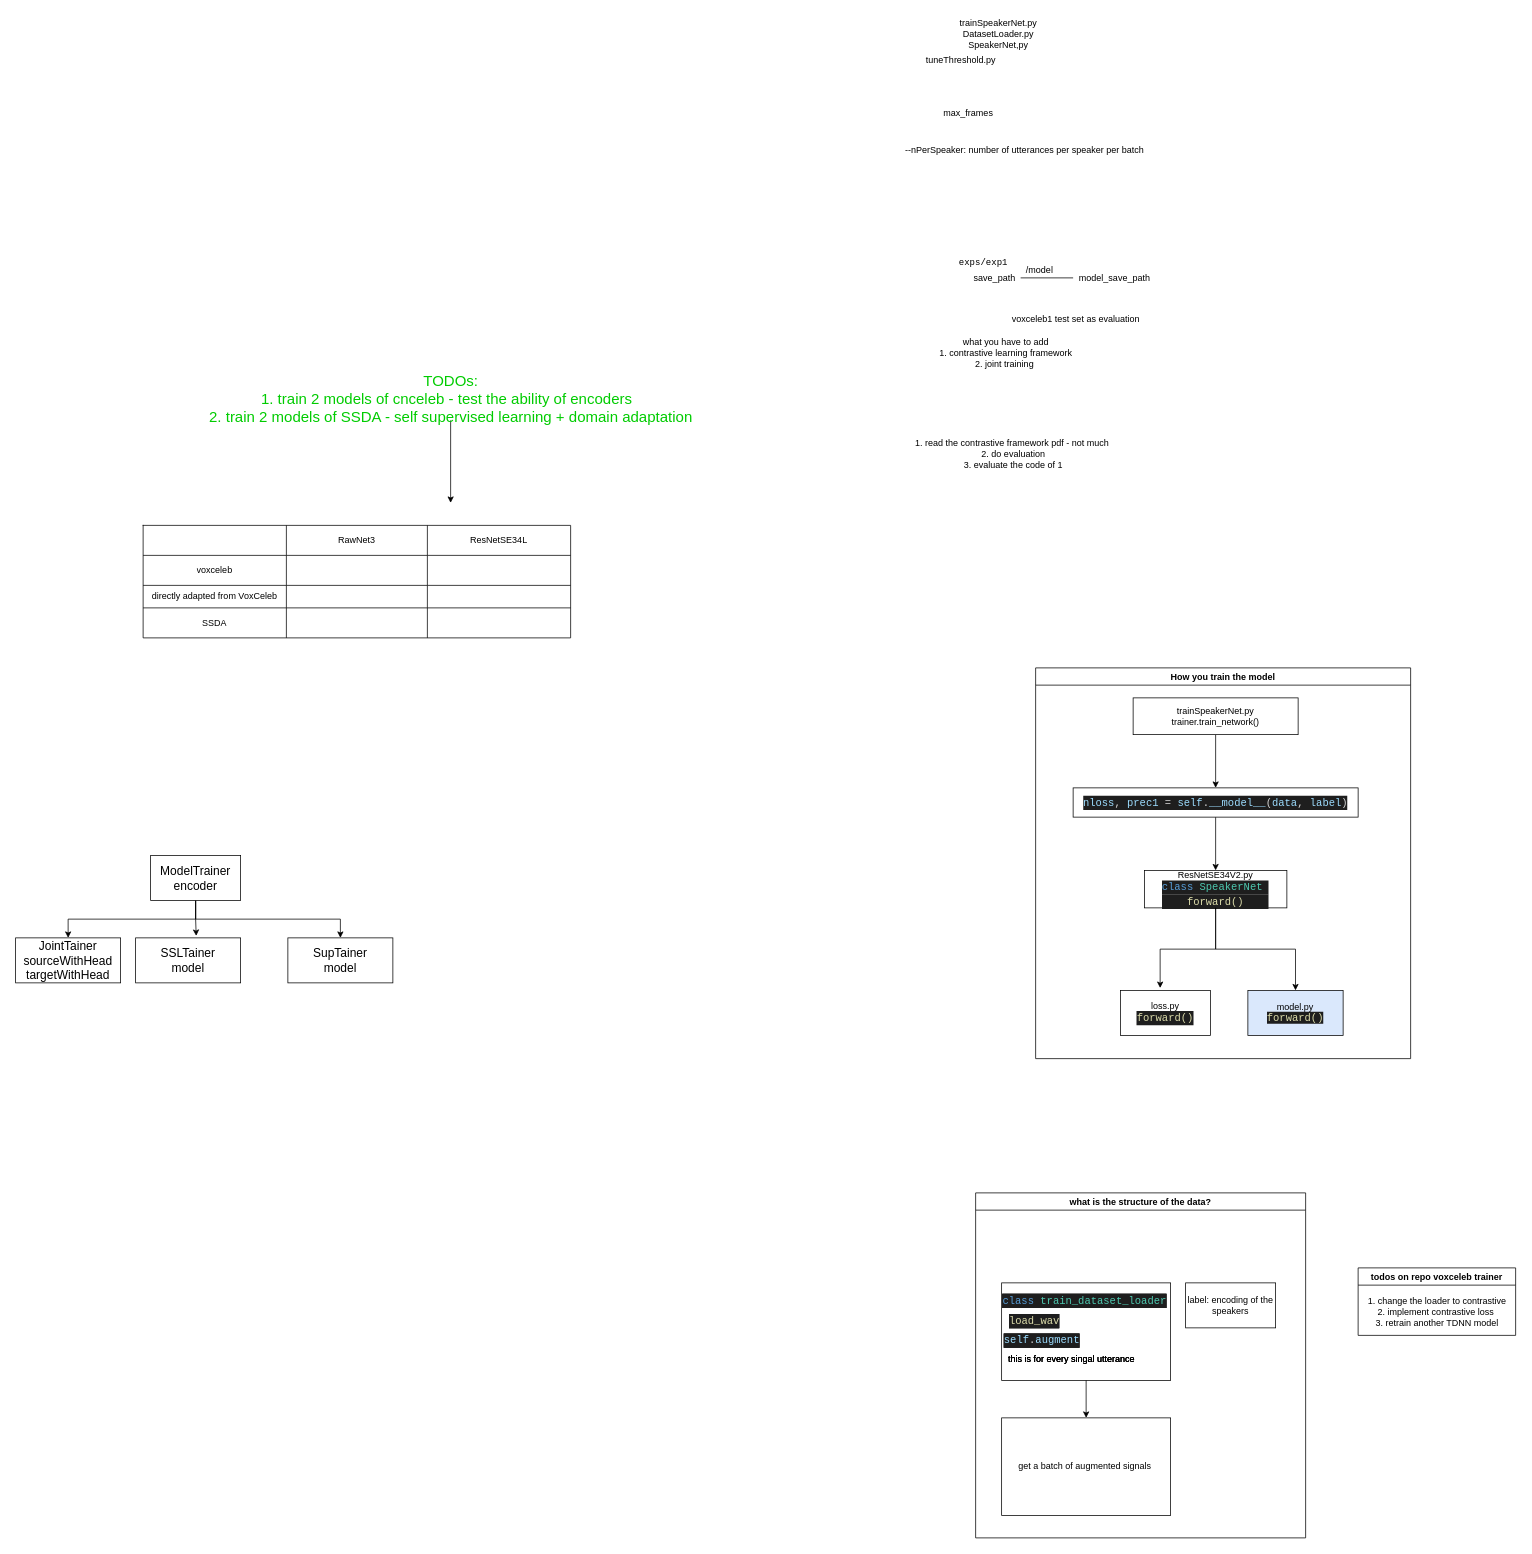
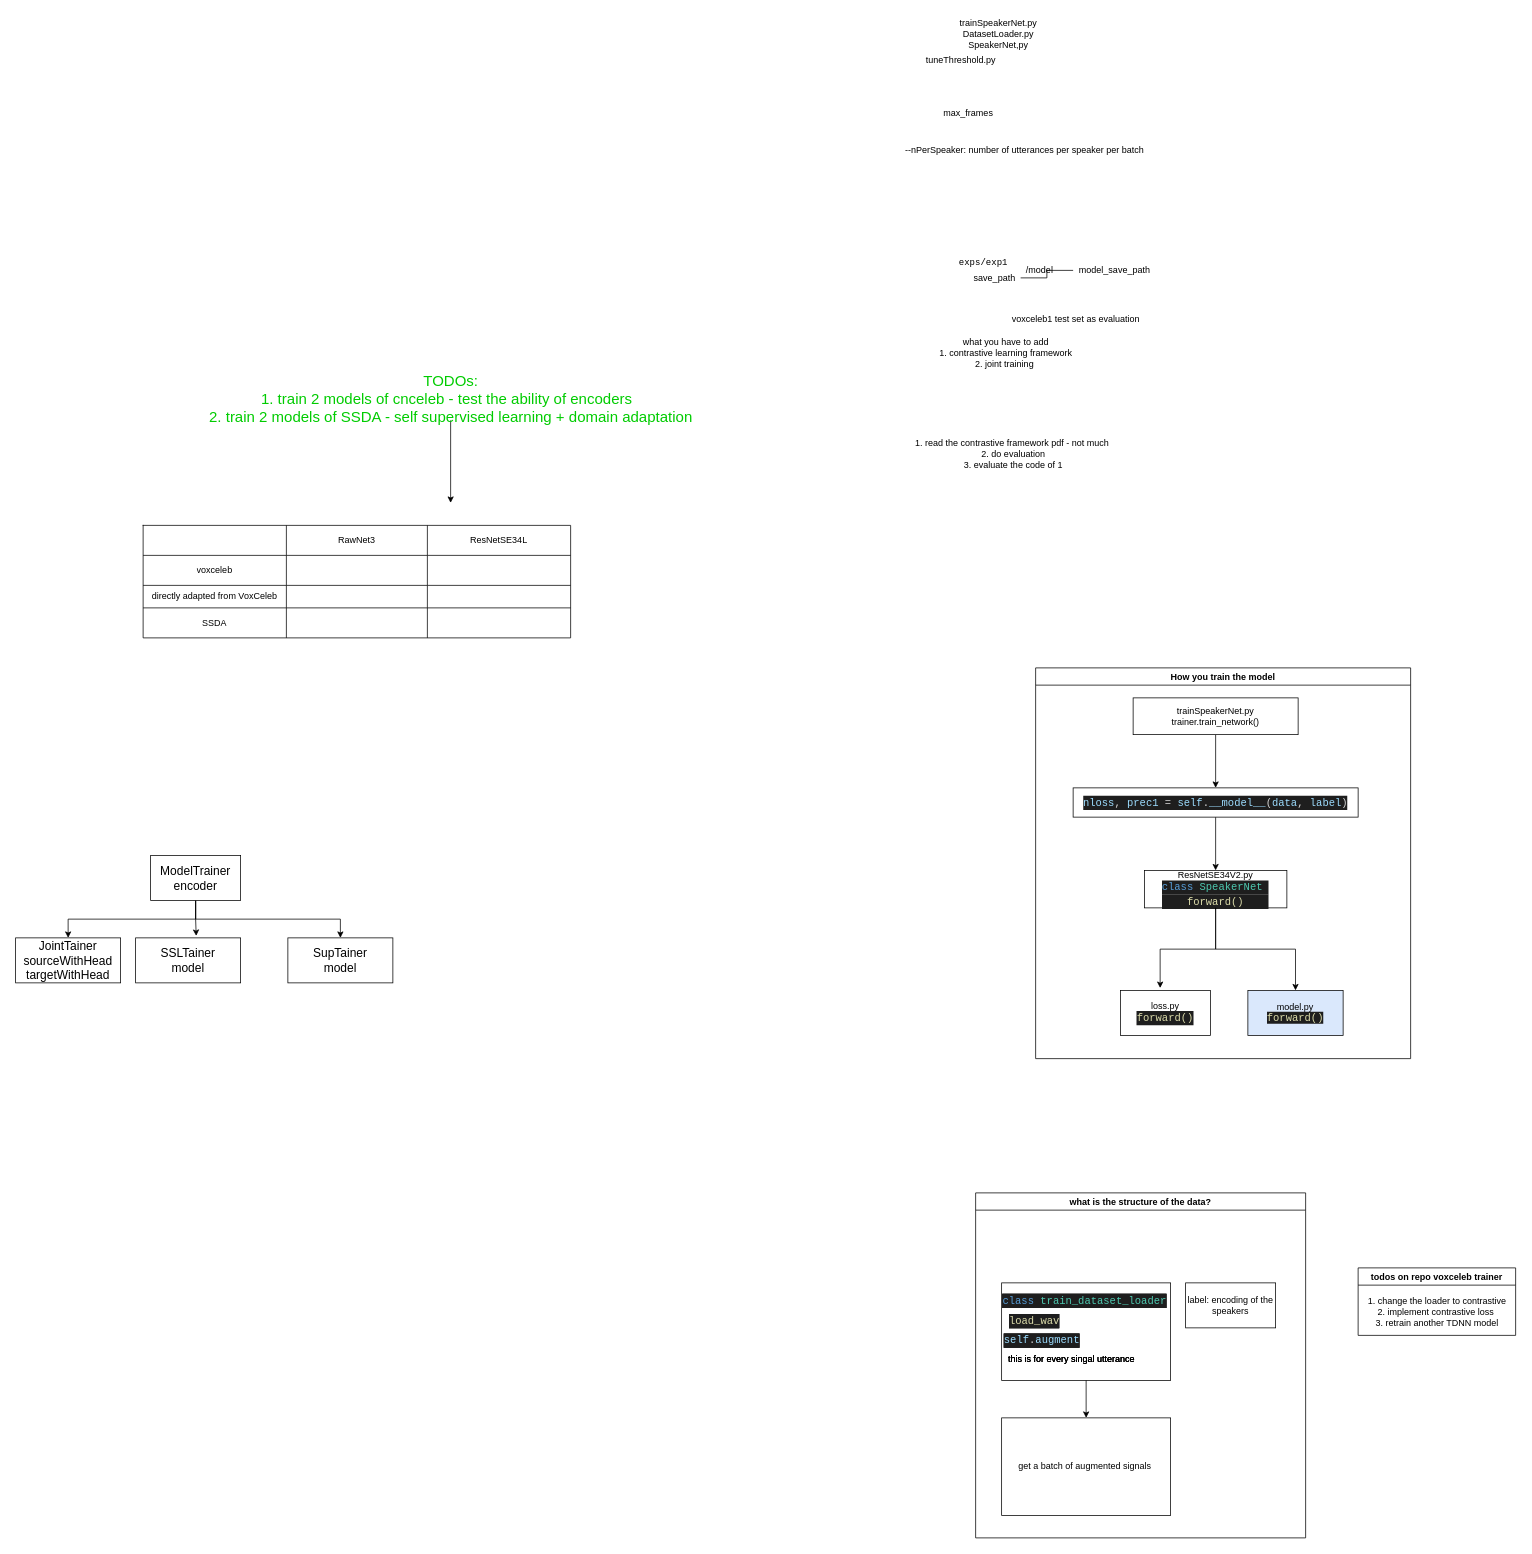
(1114, 278) -> (1114, 270)
